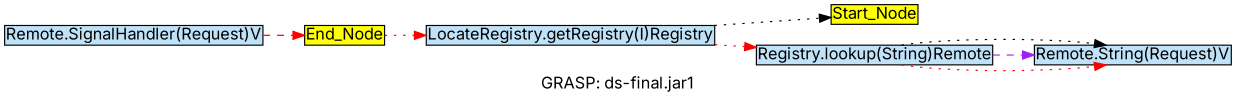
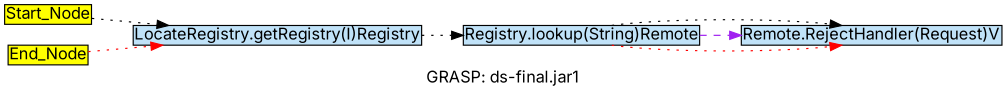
(767, 22) -> (124, 21)
(134, 35) -> none
(730, 46) -> (437, 35)
(1133, 55) -> (872, 35)
